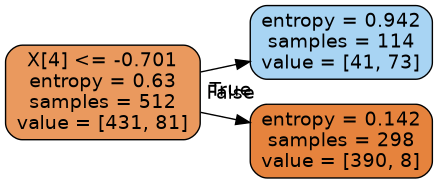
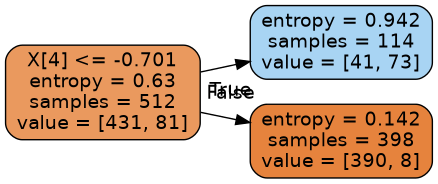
(341, 141) -> (341, 141)
